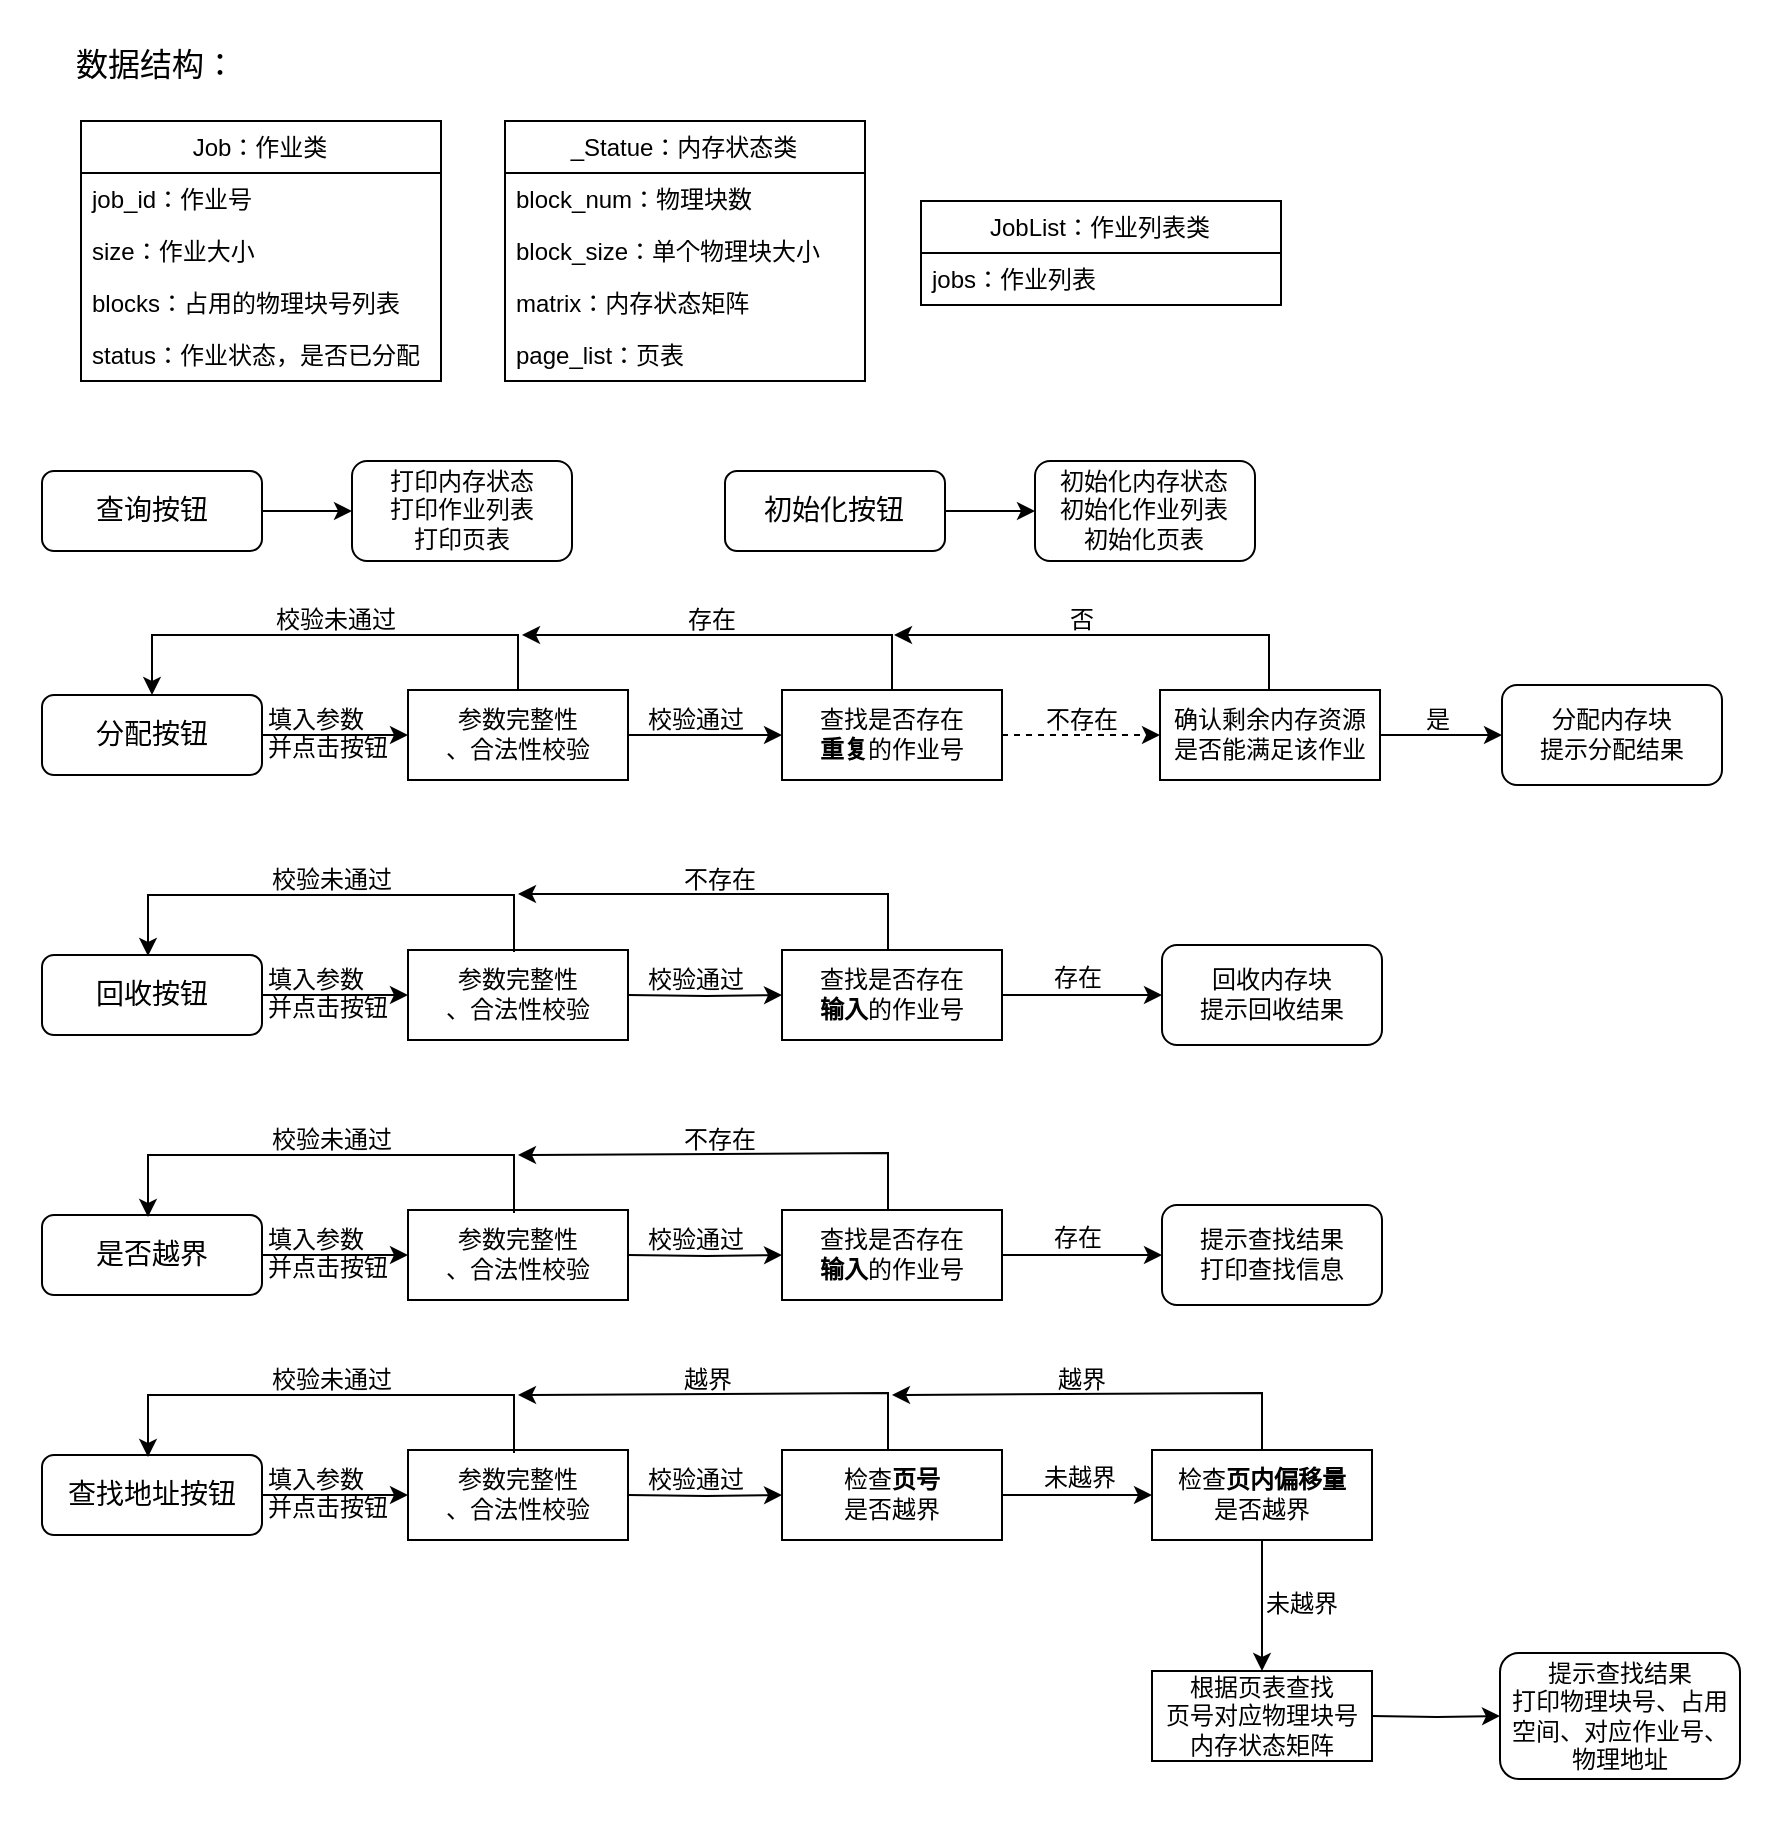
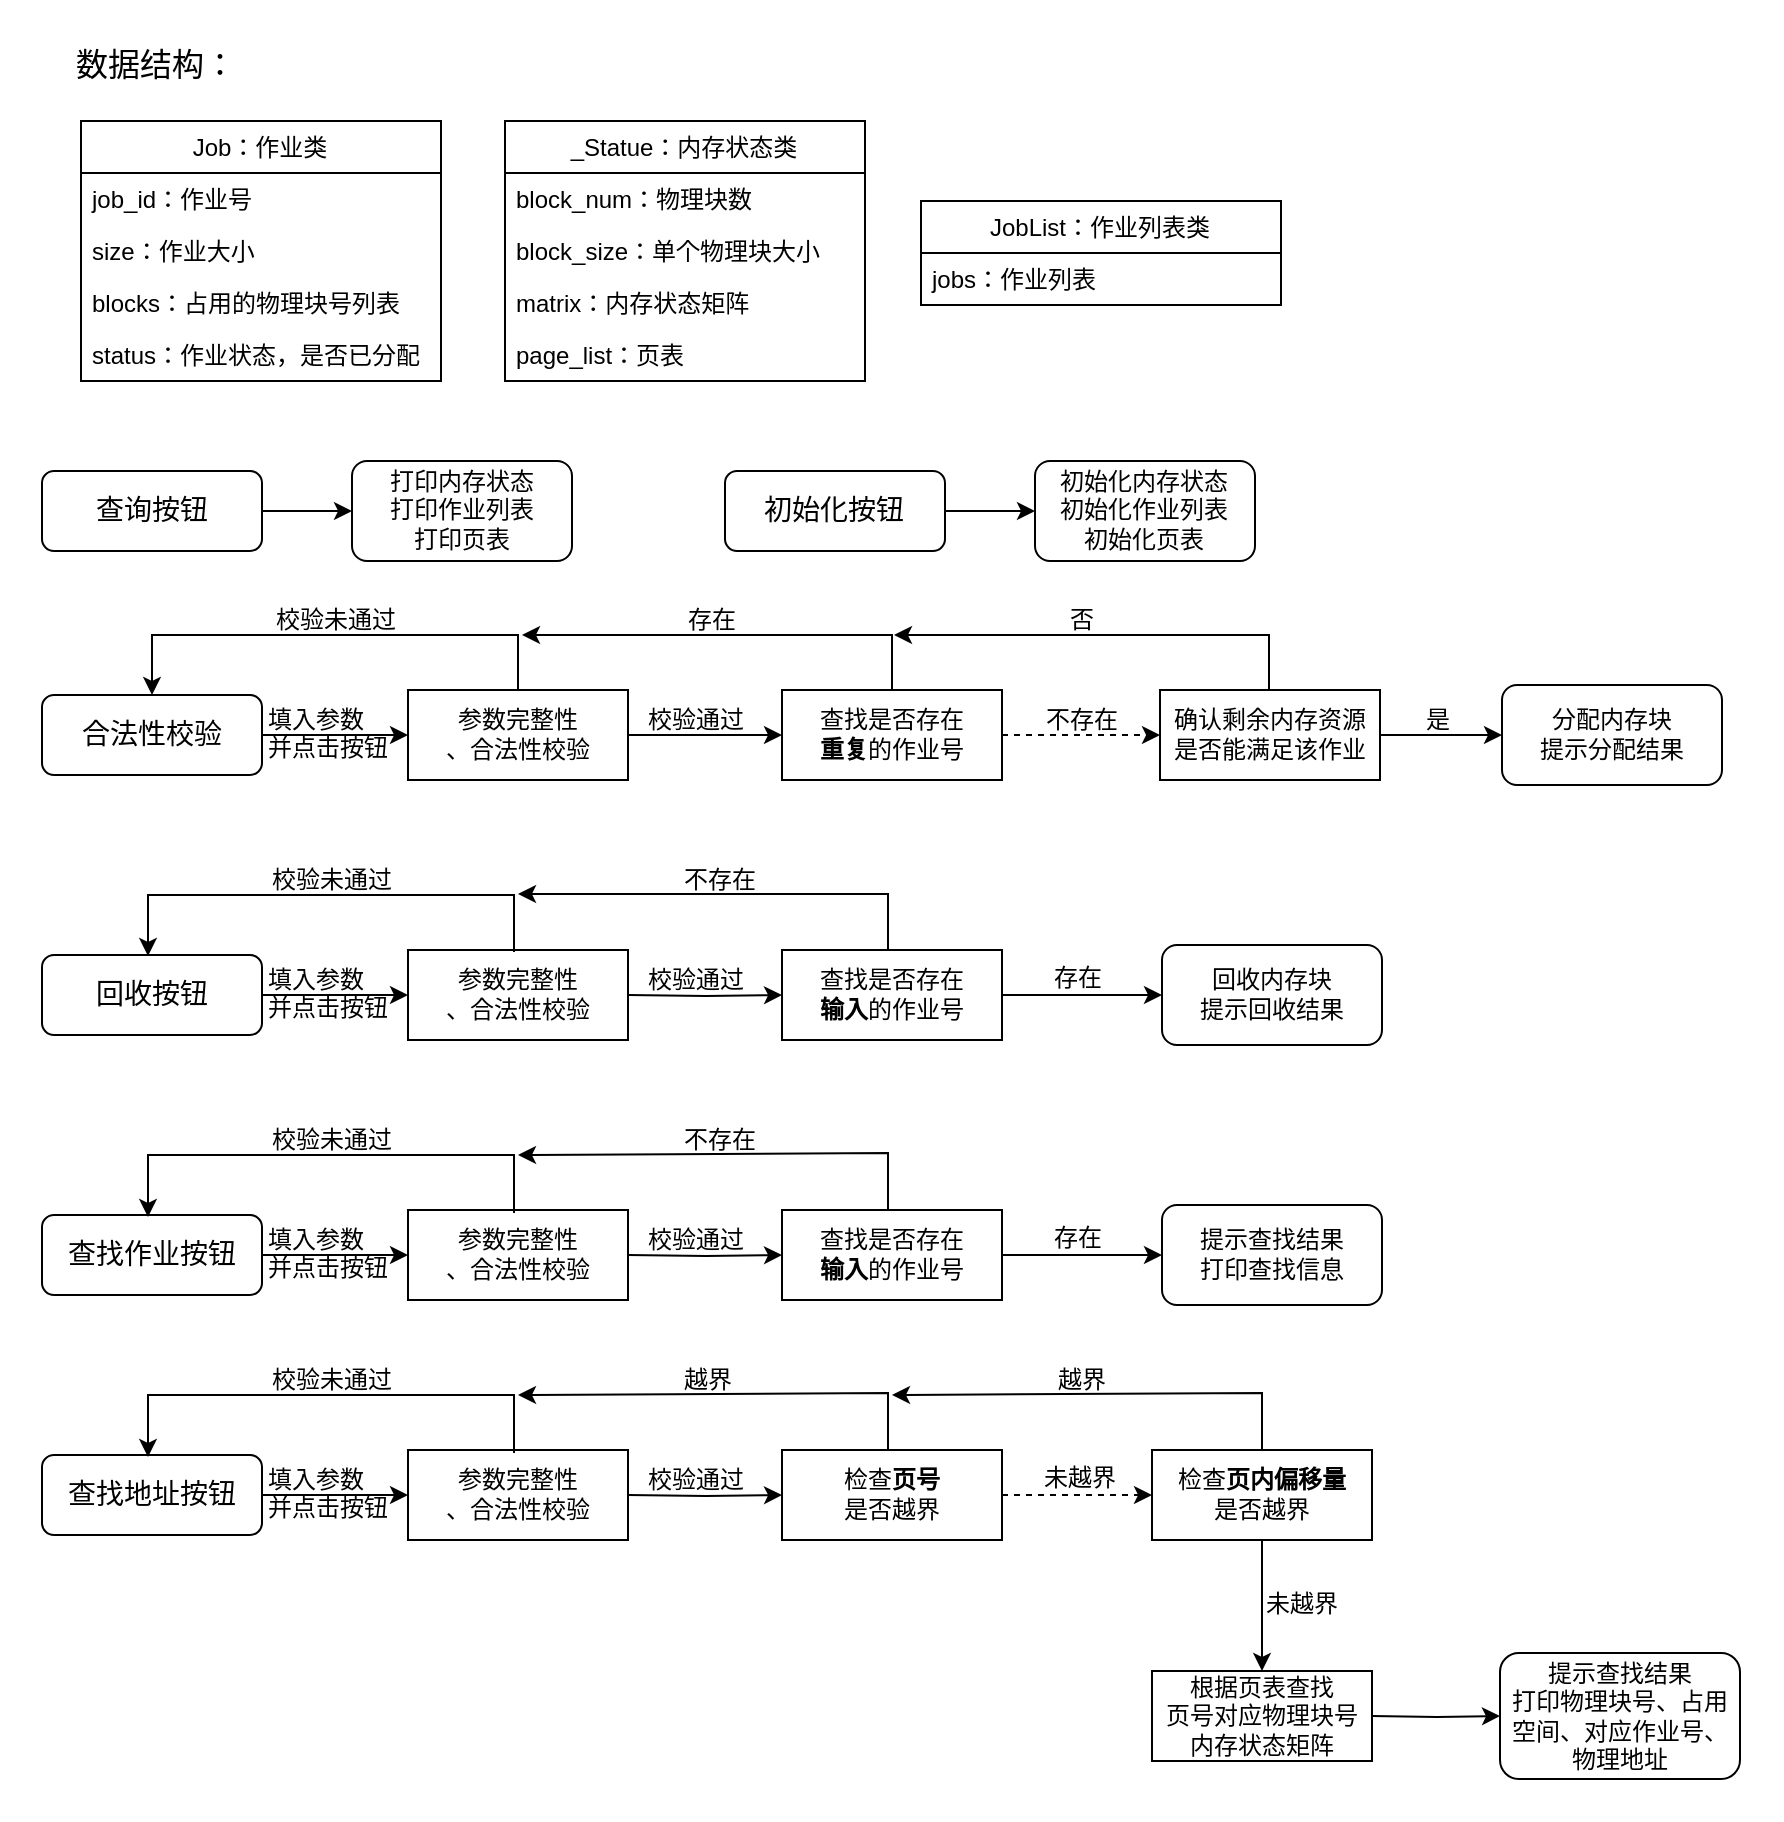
(153, 735) -> (153, 735)
(153, 1255) -> (153, 1255)
(1070, 1495) -> (1070, 1495)
